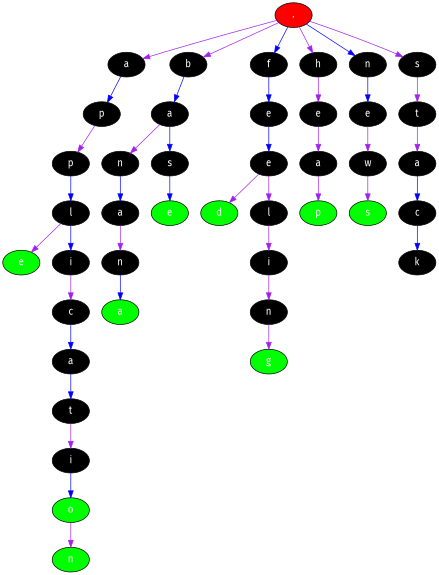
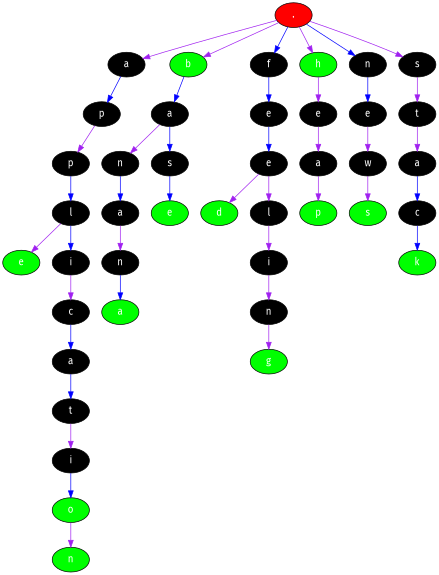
(188, 65) -> (188, 65)
(318, 65) -> (318, 65)
(417, 263) -> (417, 263)
